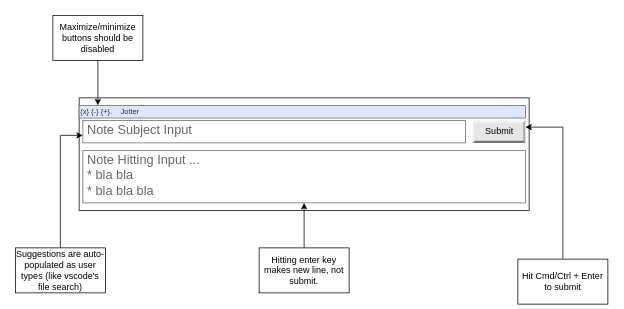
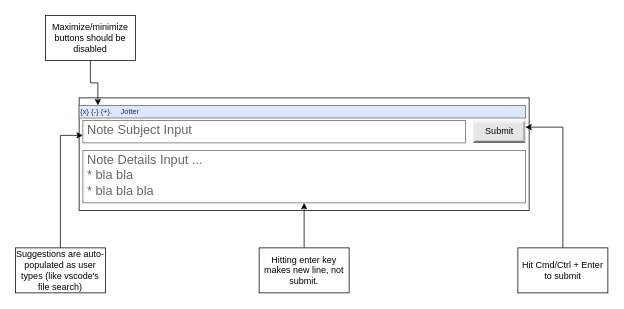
(98, 38) -> (90, 38)
(153, 176) -> (153, 176)
(563, 282) -> (563, 270)
